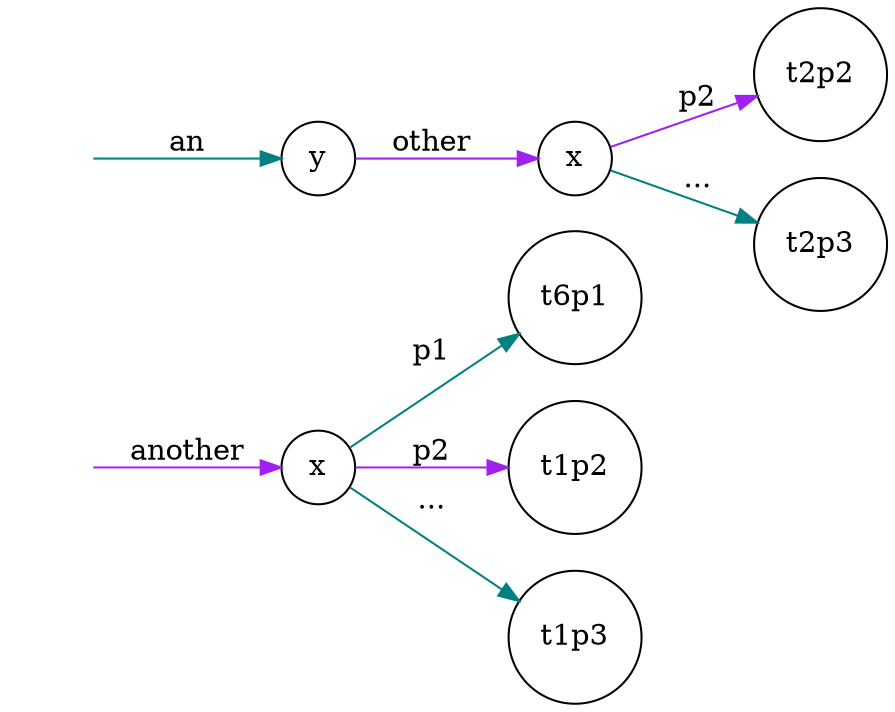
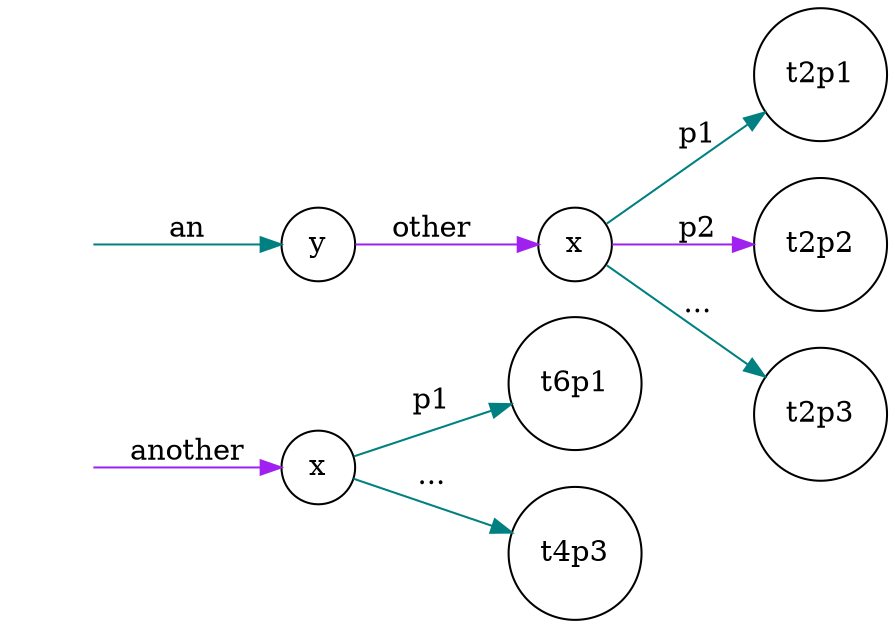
none -> (821, 75)
(575, 467) -> none
(575, 637) -> (575, 553)
